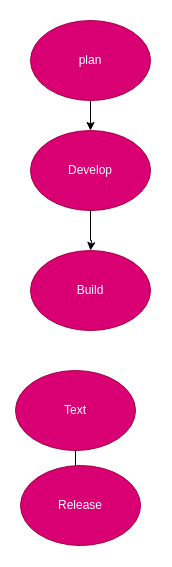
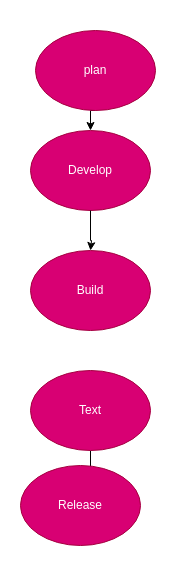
(91, 61) -> (96, 71)
(76, 411) -> (91, 411)
